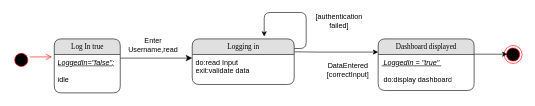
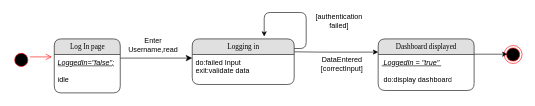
(88, 47) -> (88, 47)
(228, 67) -> (228, 67)
(348, 70) -> (342, 64)
